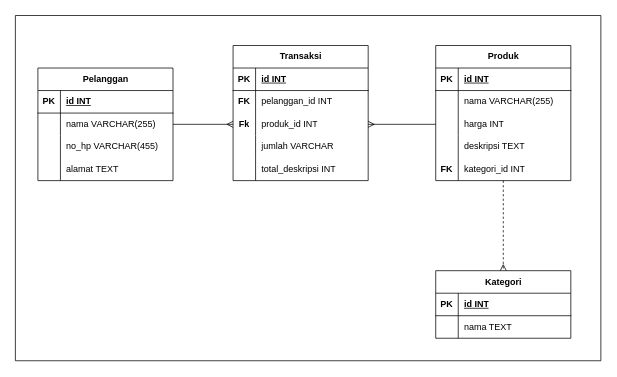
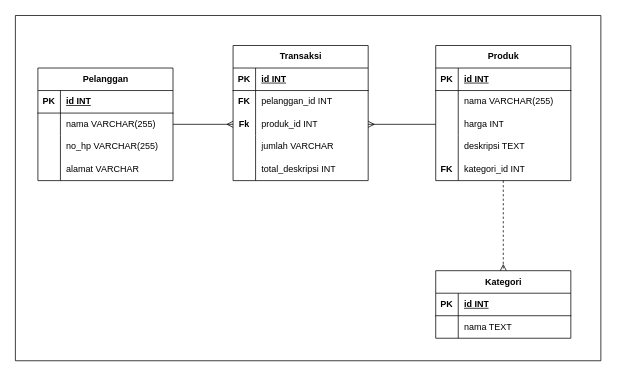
(111, 147) -> (111, 147)
(92, 169) -> (99, 169)
